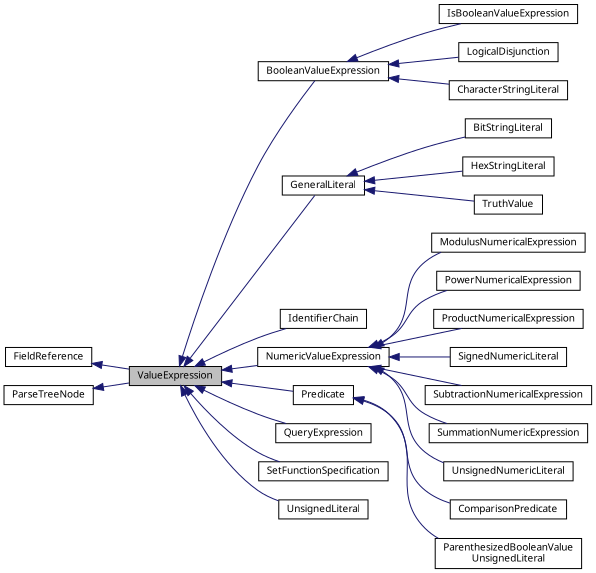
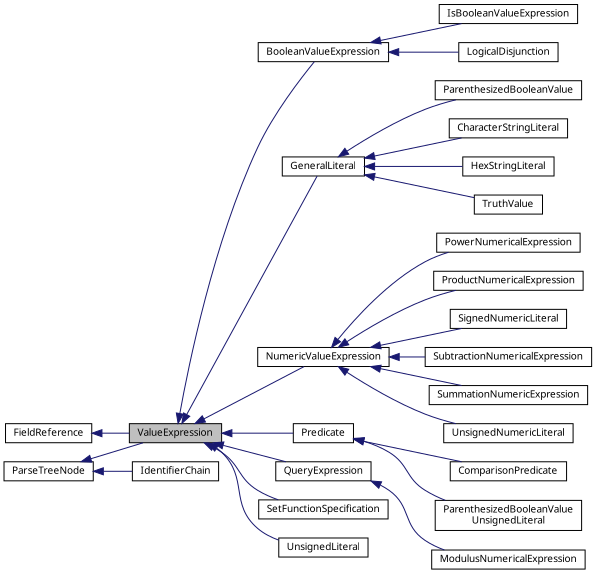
(424, 82) -> (418, 147)
(508, 128) -> (508, 90)
(408, 294) -> (409, 521)
(244, 343) -> (118, 471)
